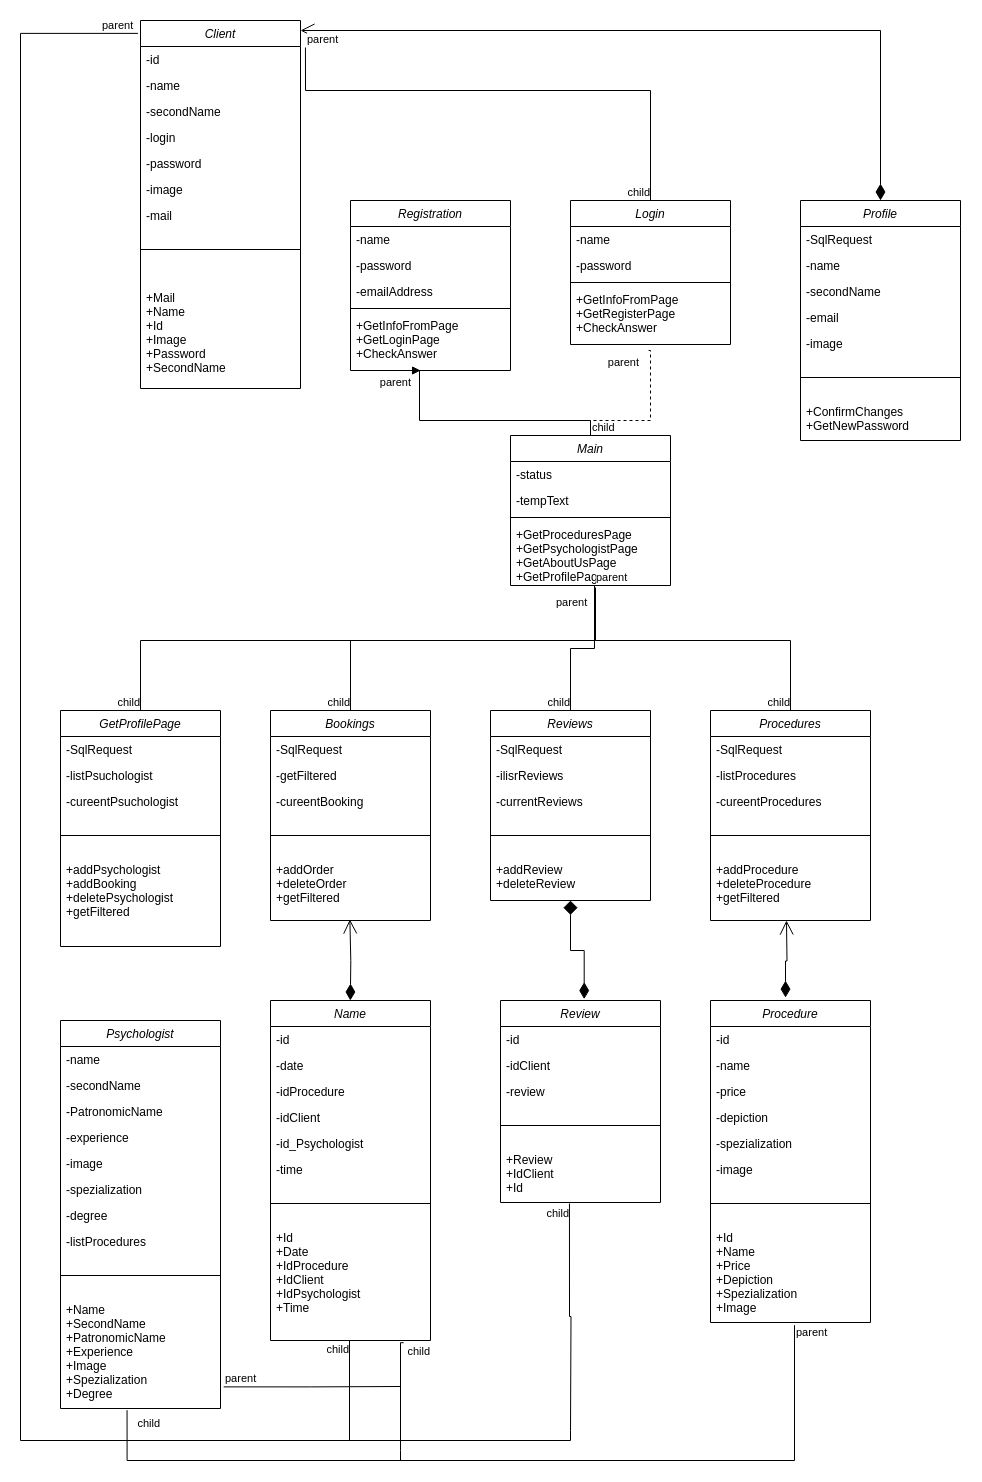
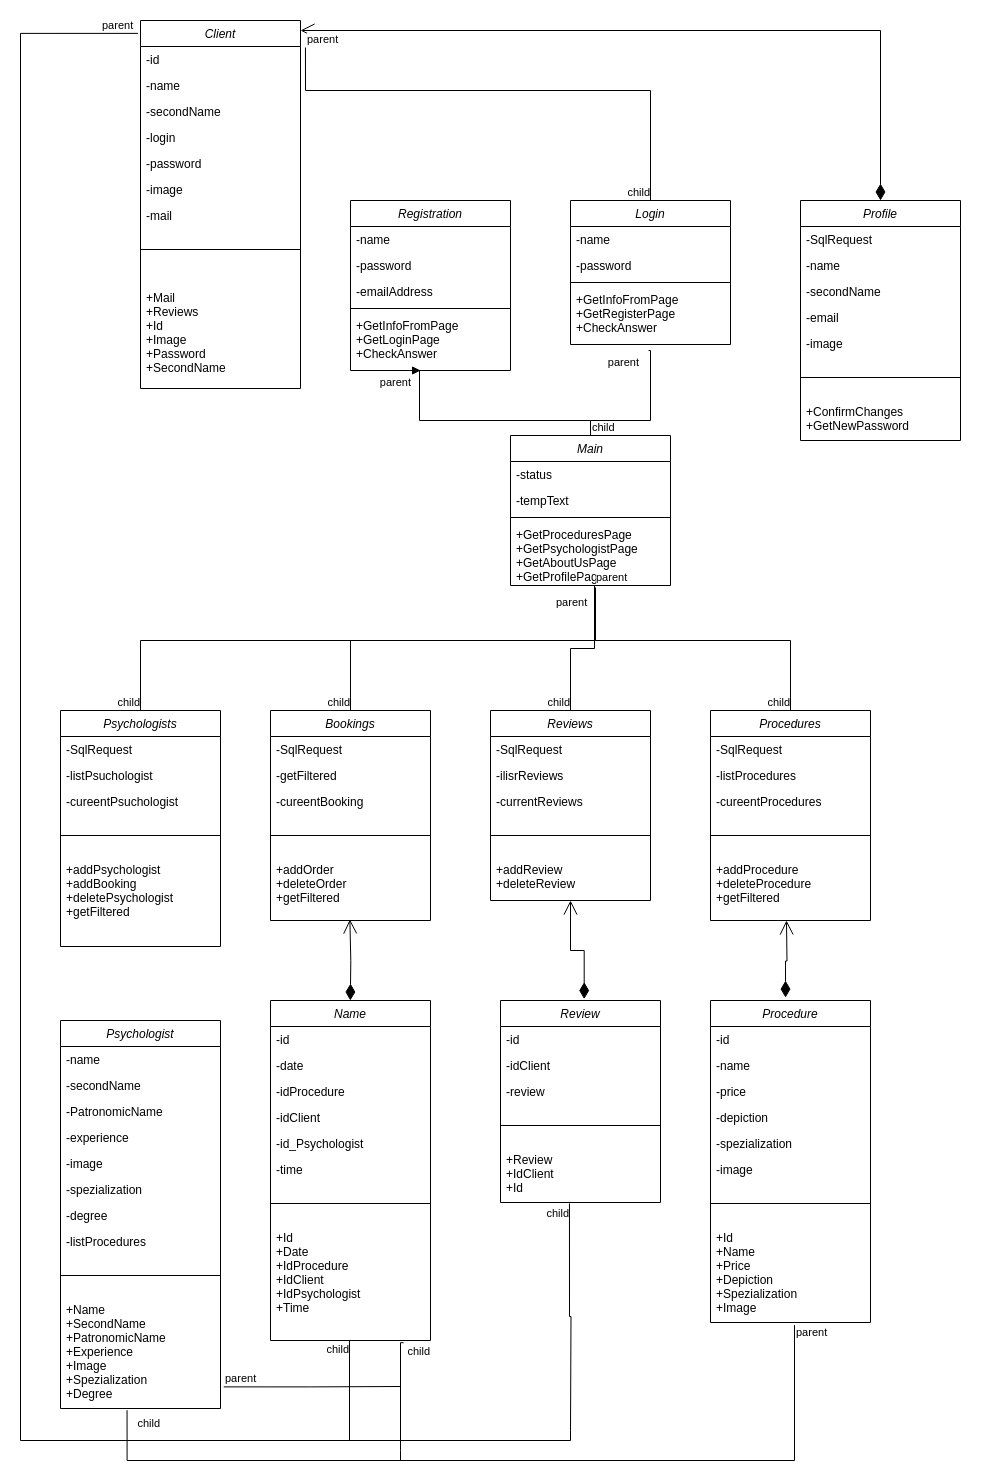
(160, 298) -> (160, 298)
(651, 415) -> (651, 415)
(140, 724) -> (140, 724)
(571, 915) -> (571, 909)
